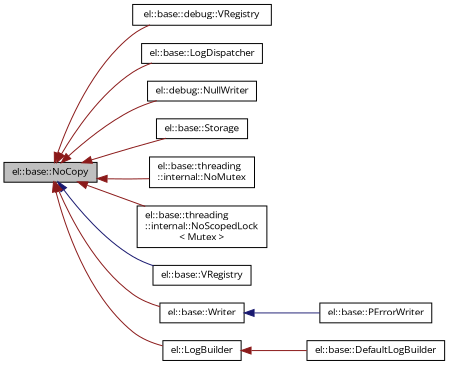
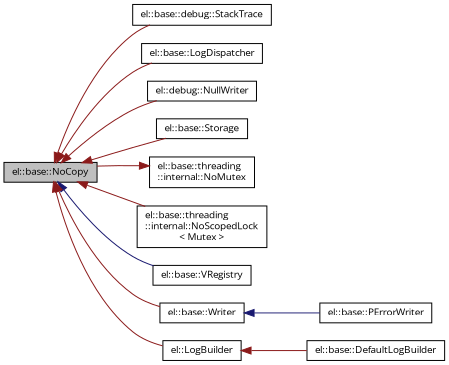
(202, 15) -> (202, 15)
(128, 179) -> (118, 166)
